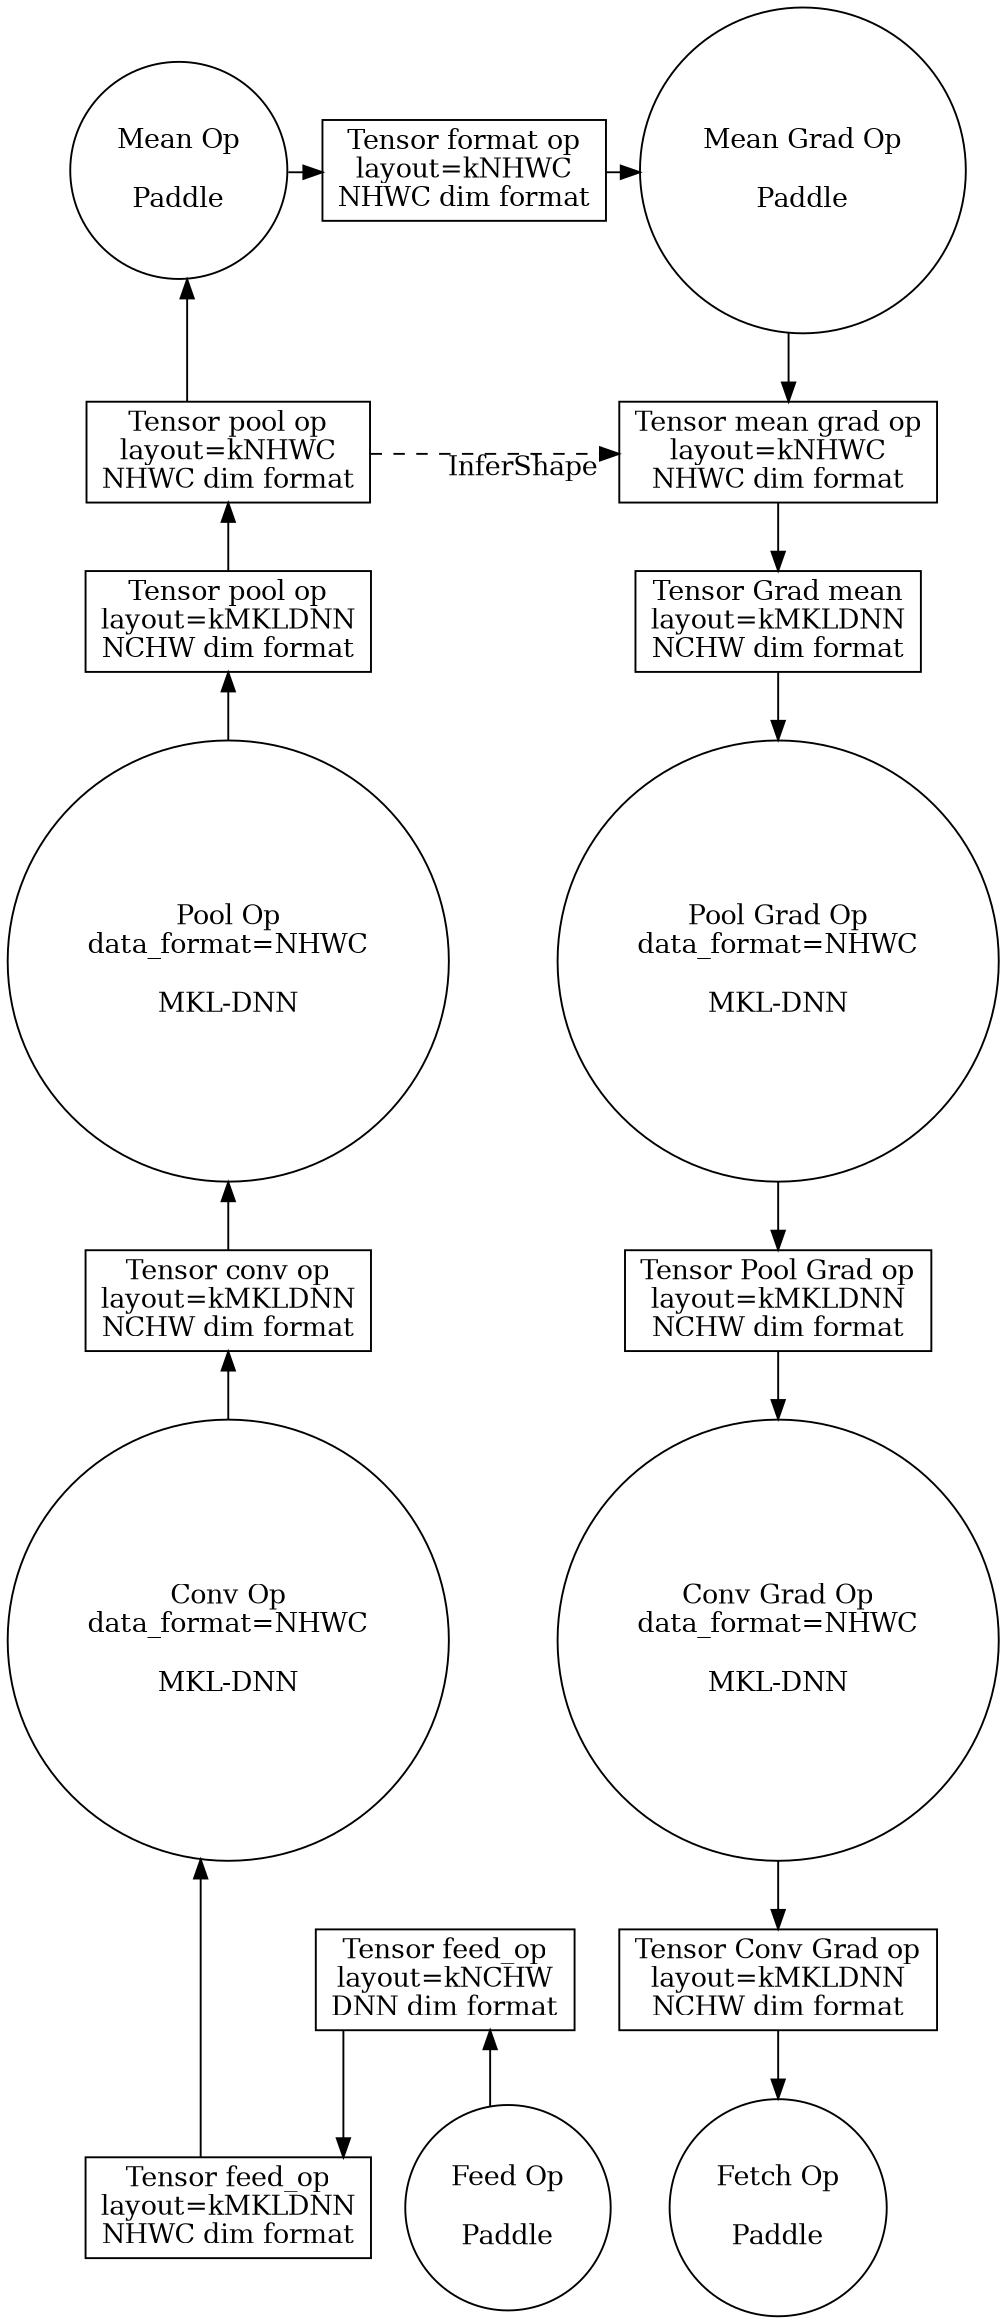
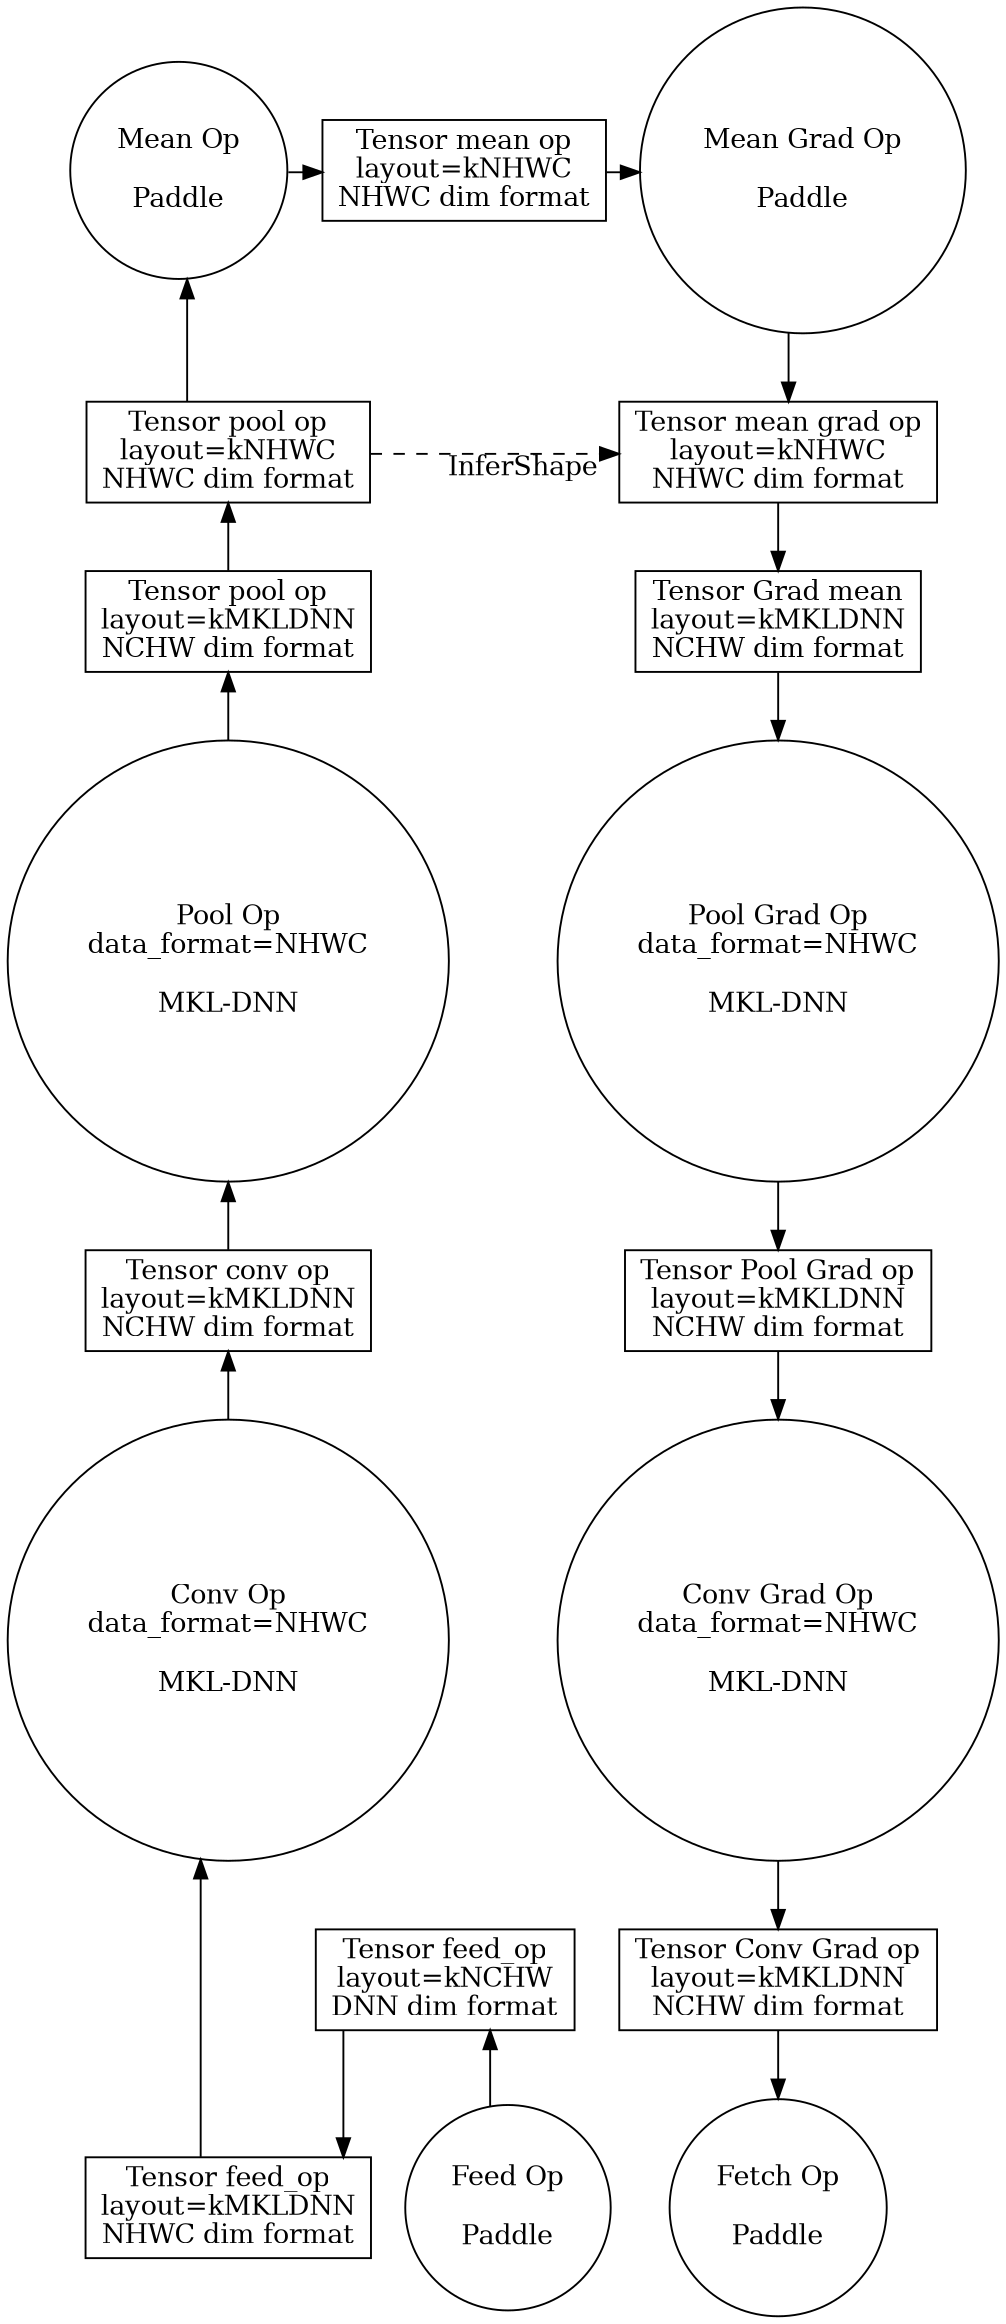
(464, 170) -> (464, 170)
